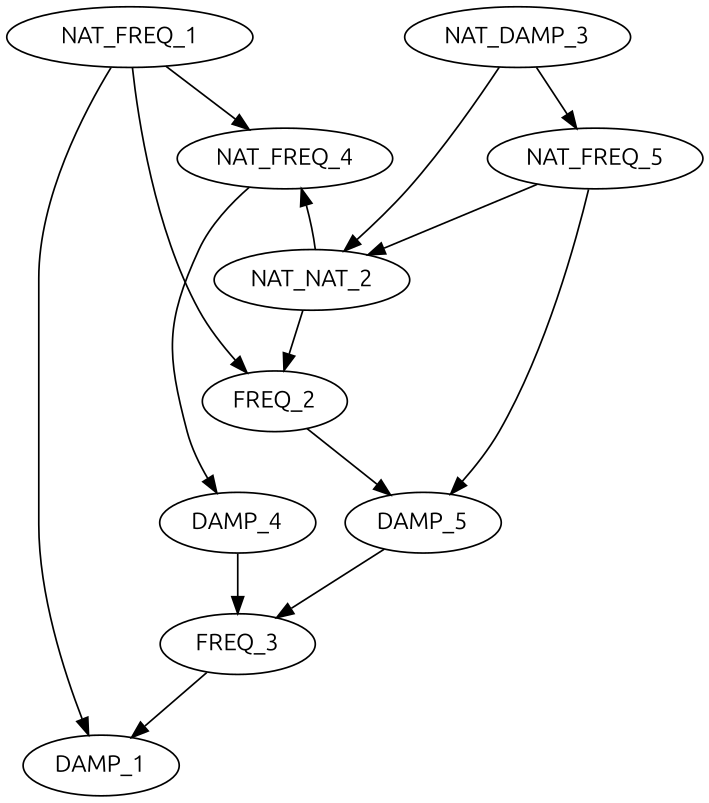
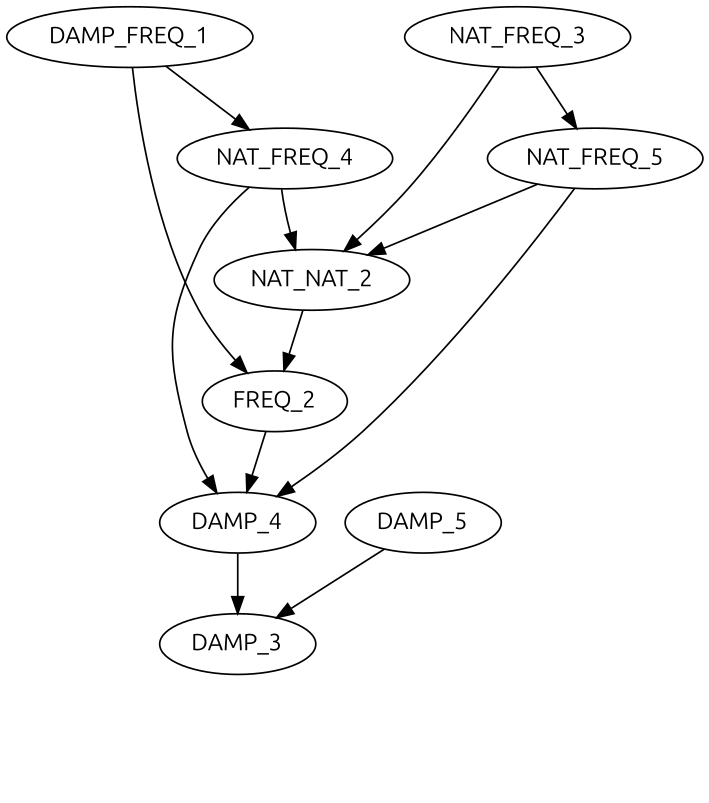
(130, 37) -> (130, 37)
(518, 37) -> (518, 37)
(312, 227) -> (285, 211)
(541, 342) -> (444, 348)
(342, 456) -> (259, 453)
(238, 644) -> (238, 644)
(101, 765) -> none
